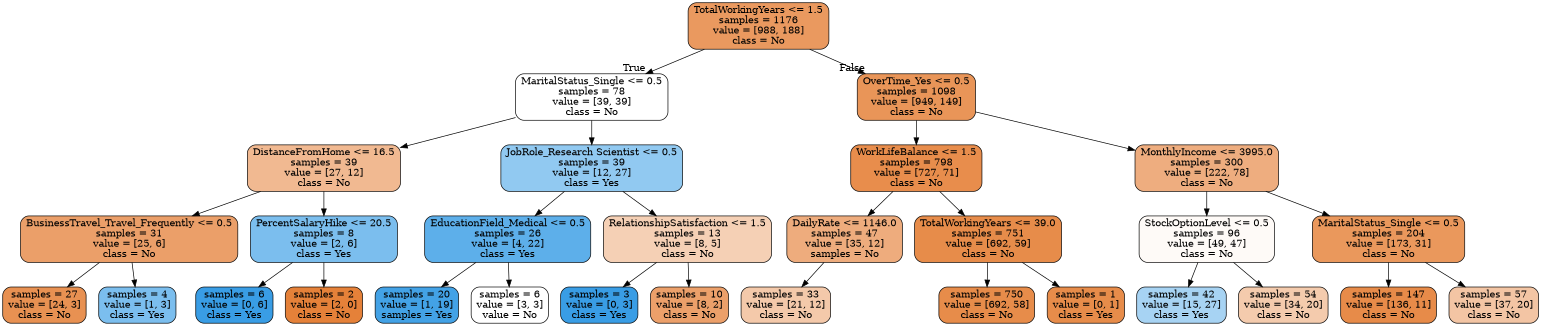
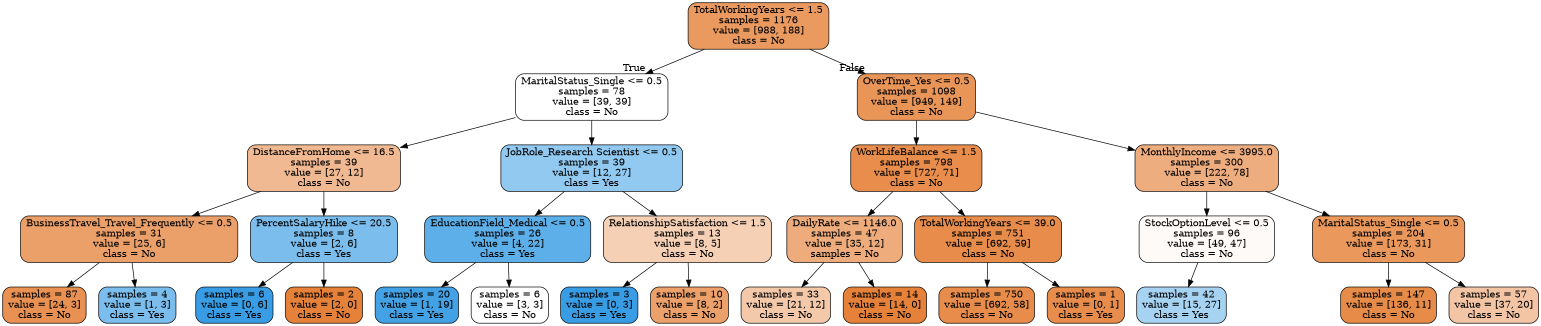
(44, 305) -> (44, 305)
(417, 305) -> (417, 305)
(510, 305) -> (510, 305)
none -> (885, 305)
(1283, 305) -> none
